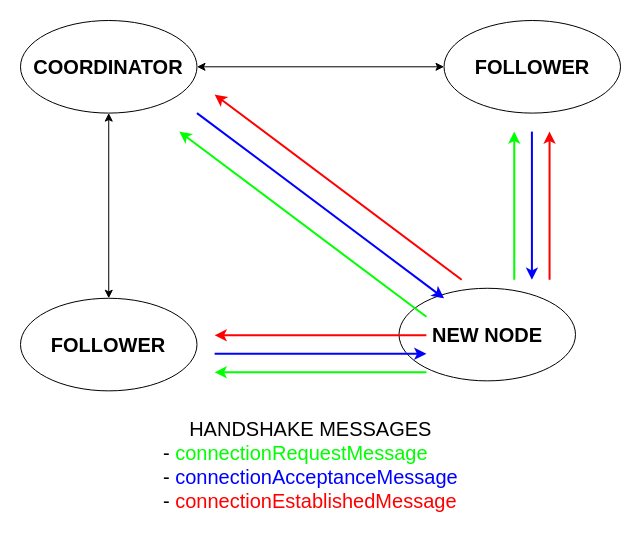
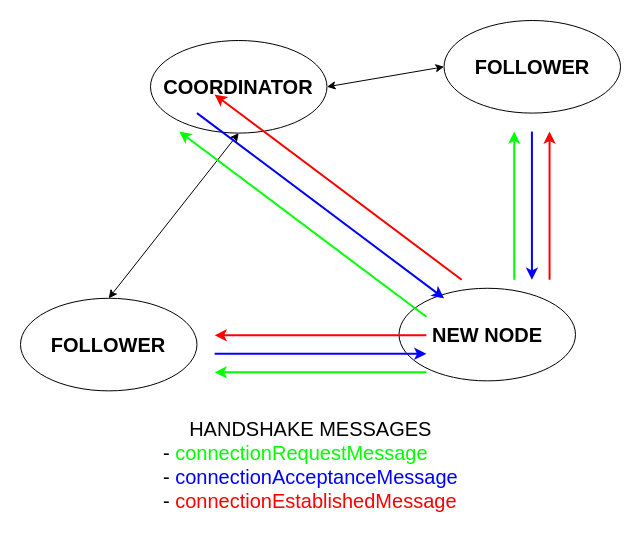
(109, 67) -> (239, 87)
